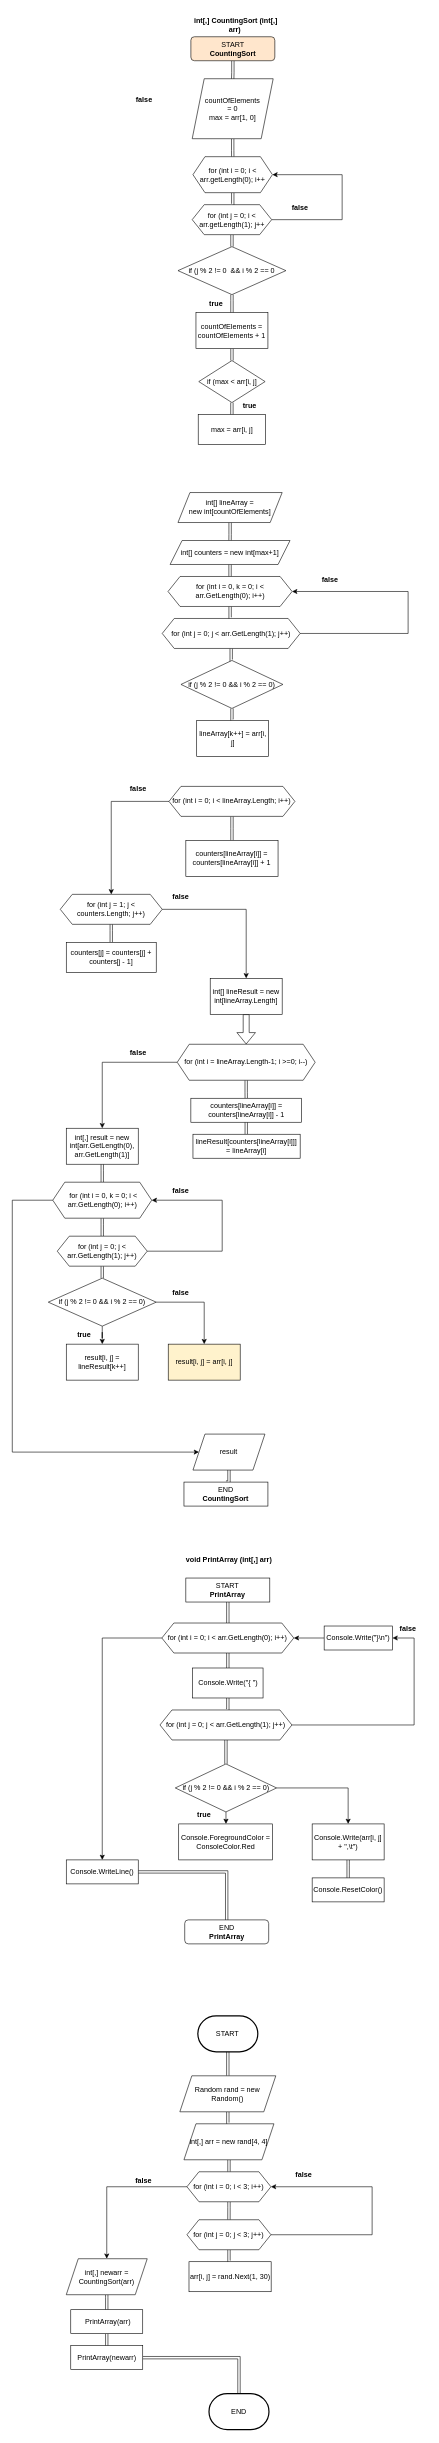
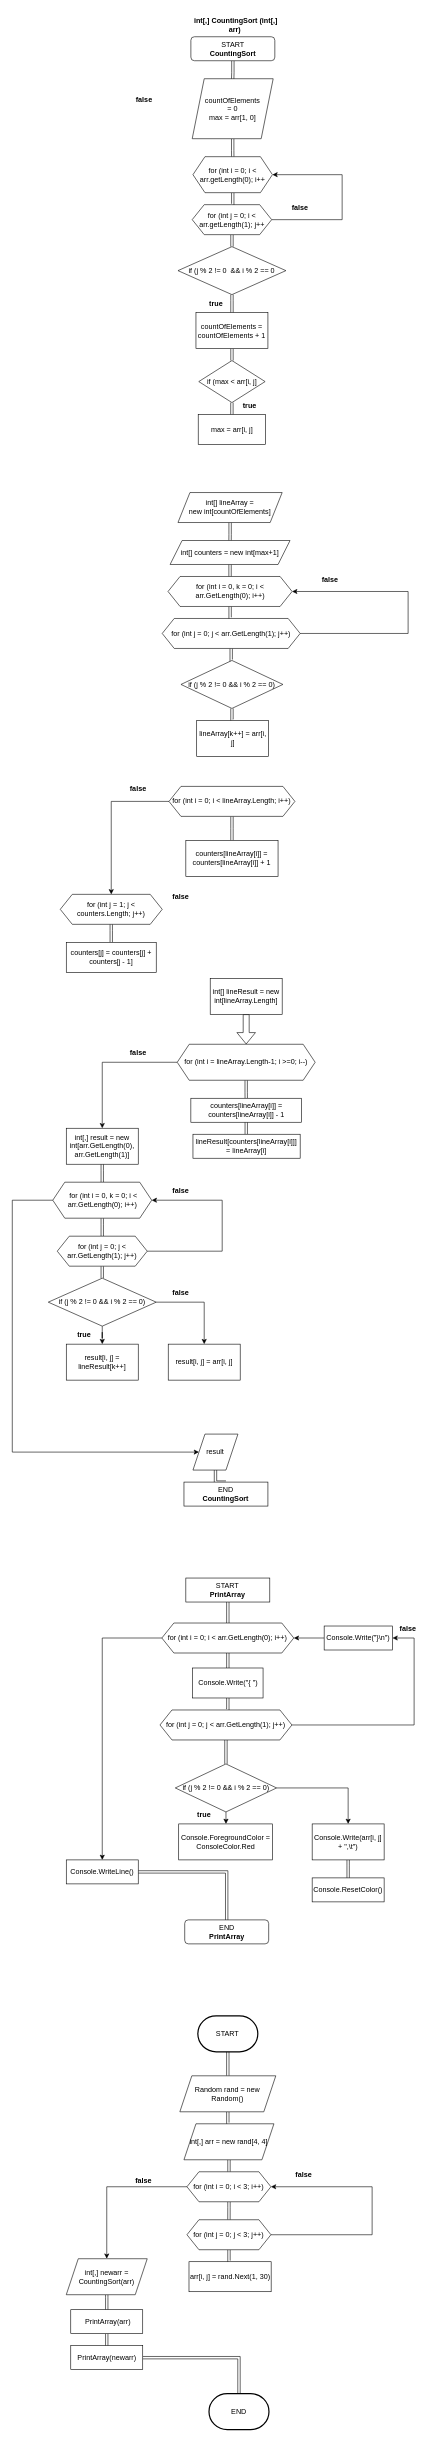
(233, 48) -> (233, 48)
(245, 909) -> none
(204, 1362) -> (204, 1362)
(229, 1452) -> (216, 1452)
(229, 1560) -> none
